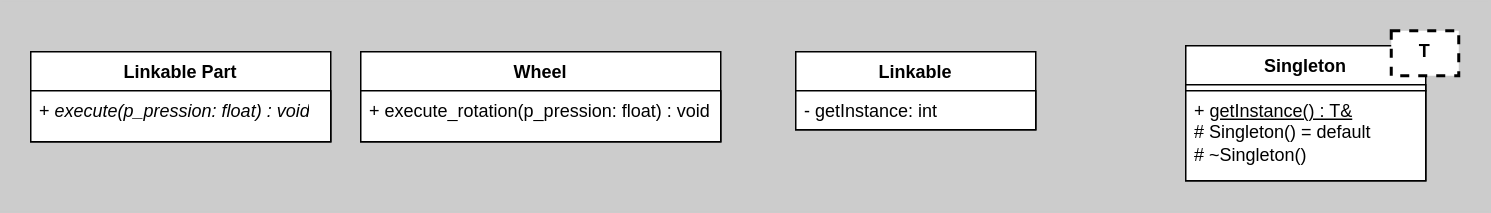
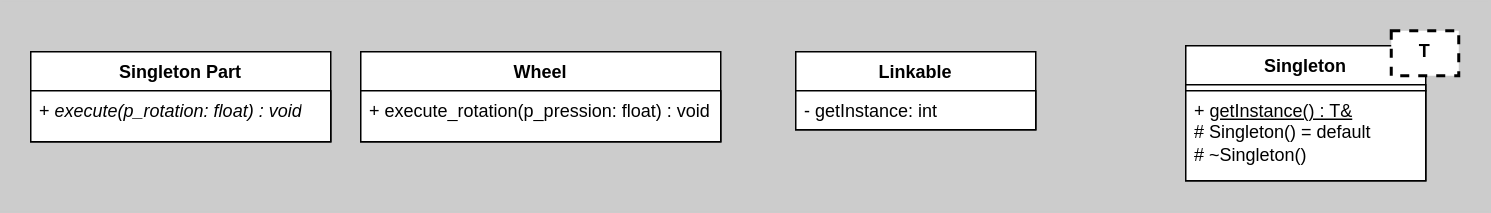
(181, 73) -> (181, 73)
(182, 123) -> (182, 123)
